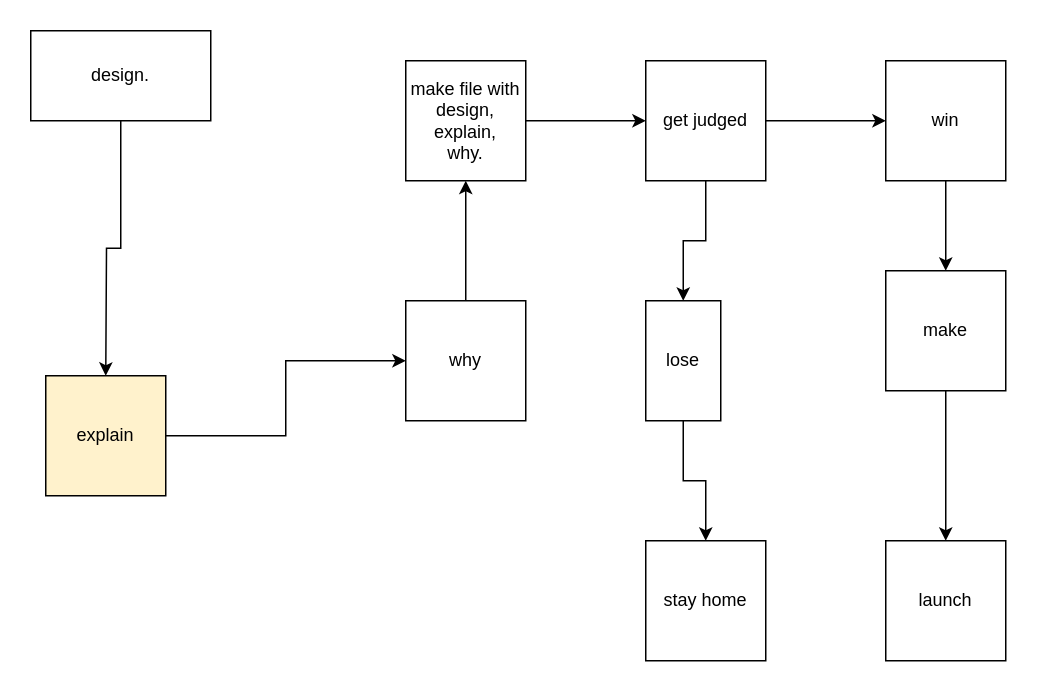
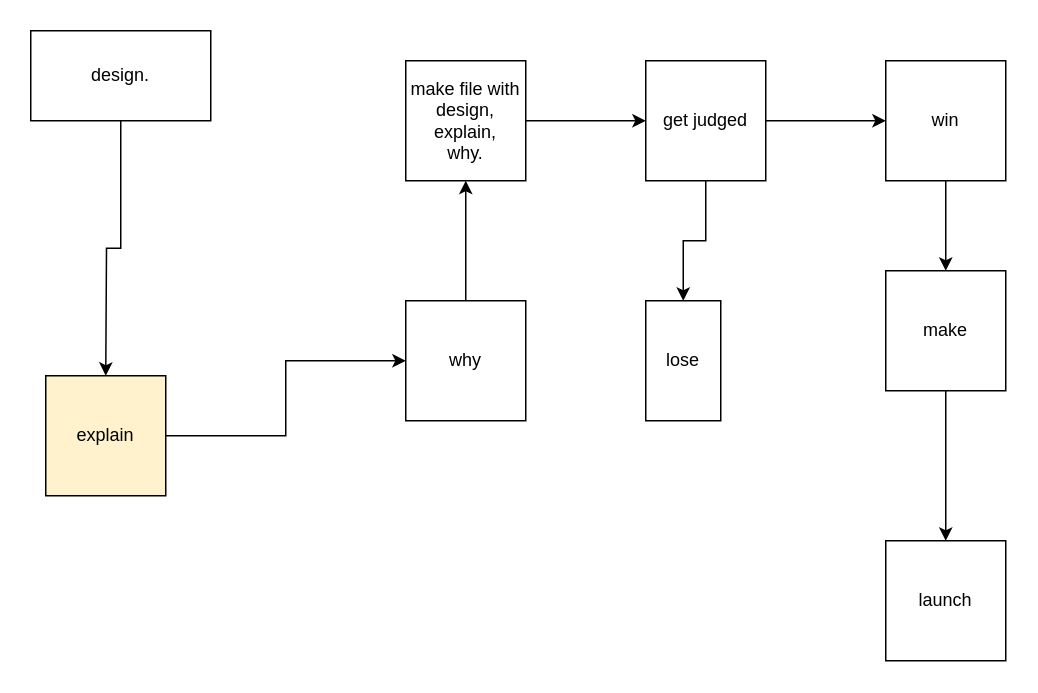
(689, 481) -> none
(706, 601) -> none
